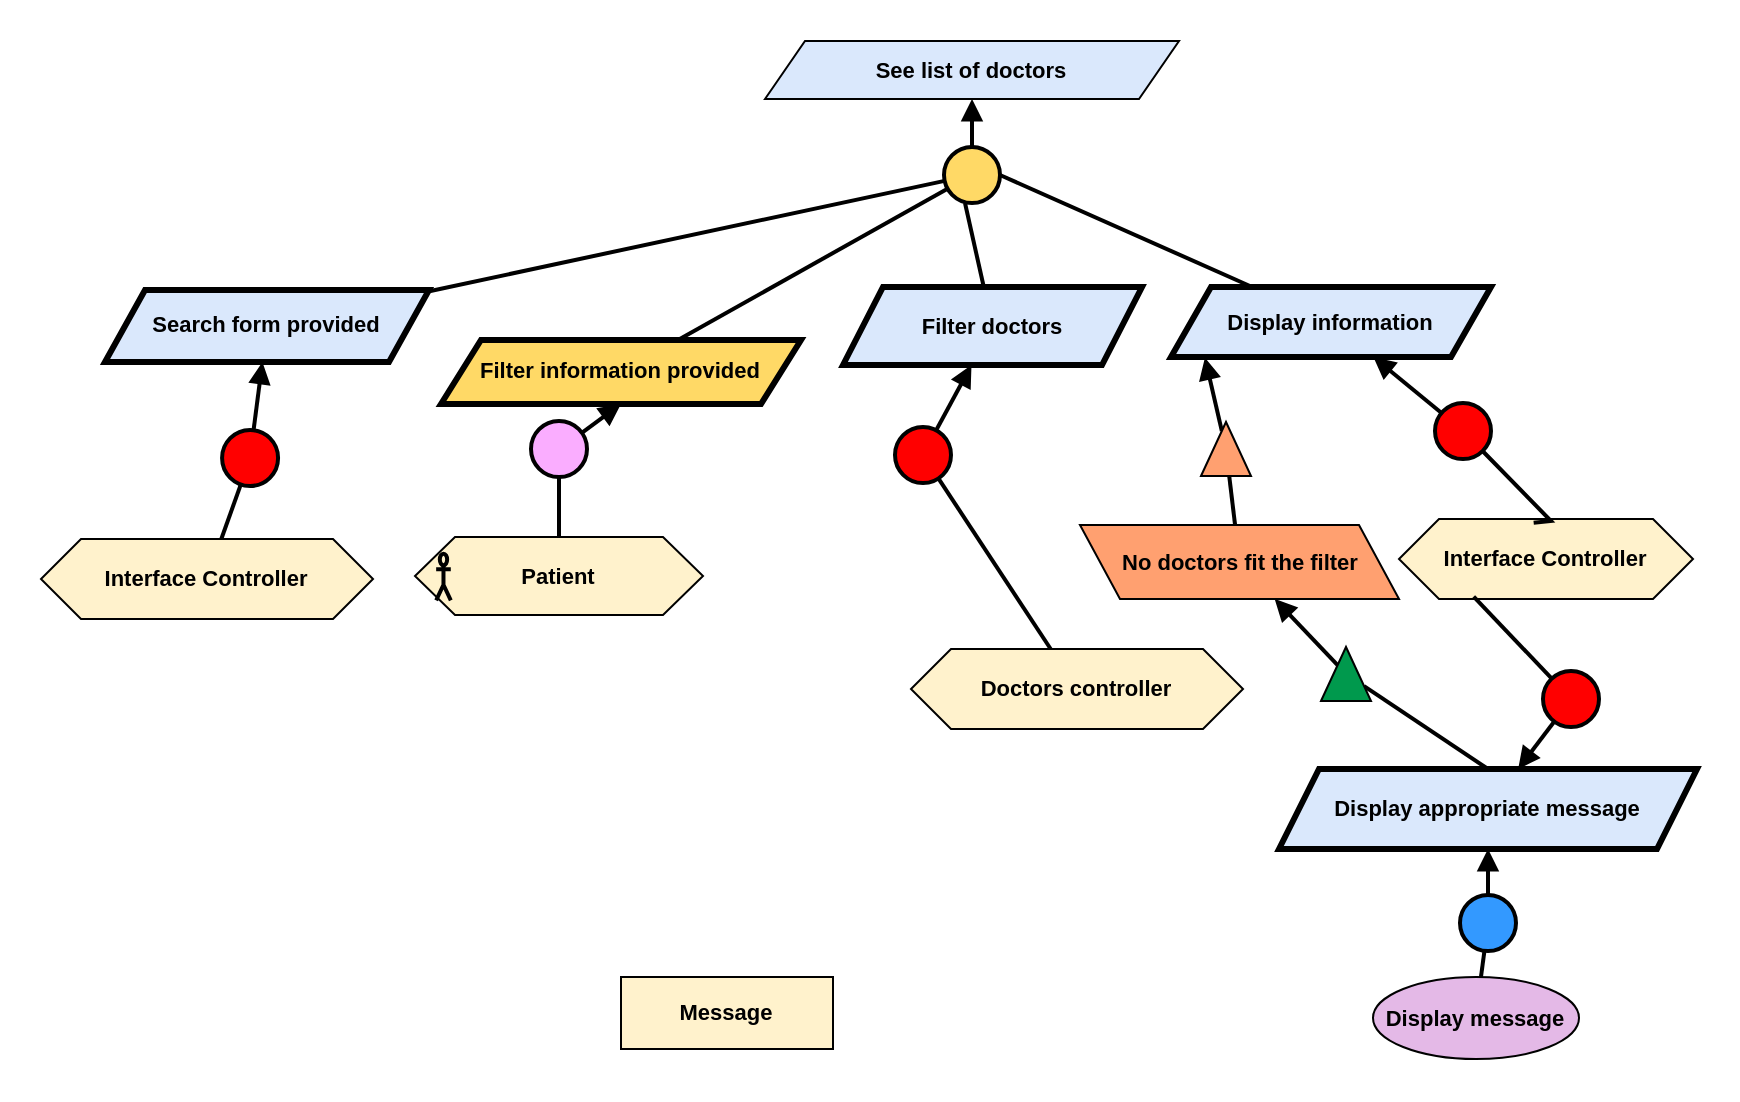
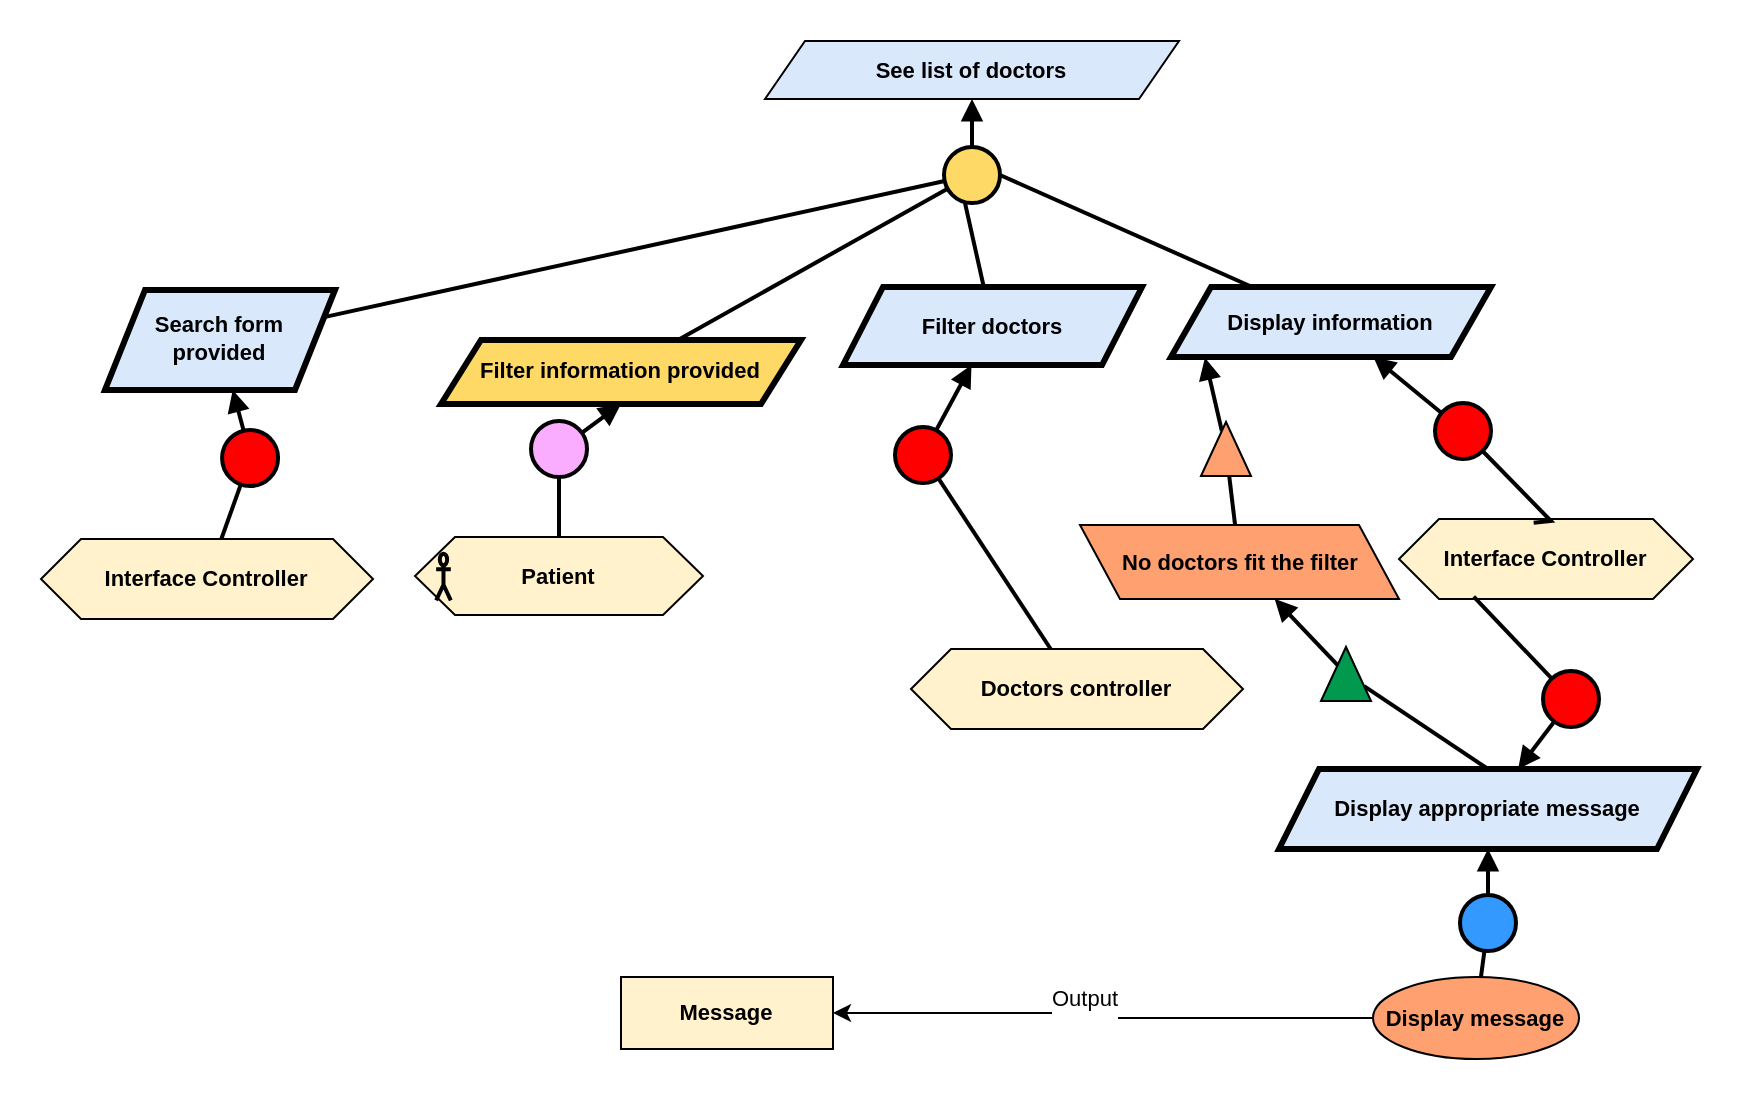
(267, 326) -> (220, 340)
none -> (1245, 1018)
(1476, 1018) -> (1476, 1018)
